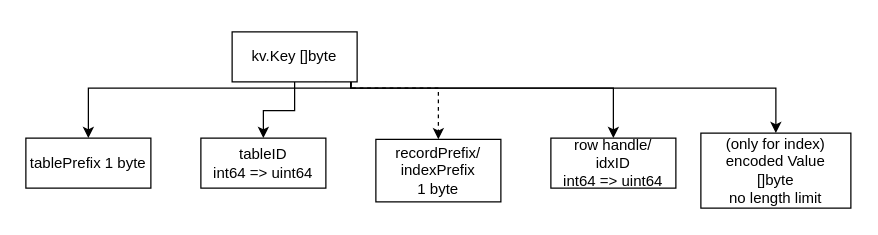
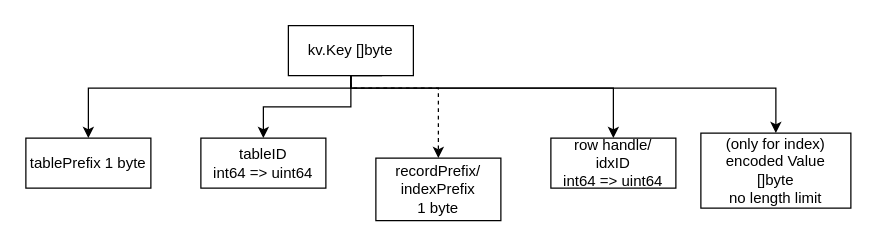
(294, 57) -> (351, 51)
(438, 171) -> (438, 189)
